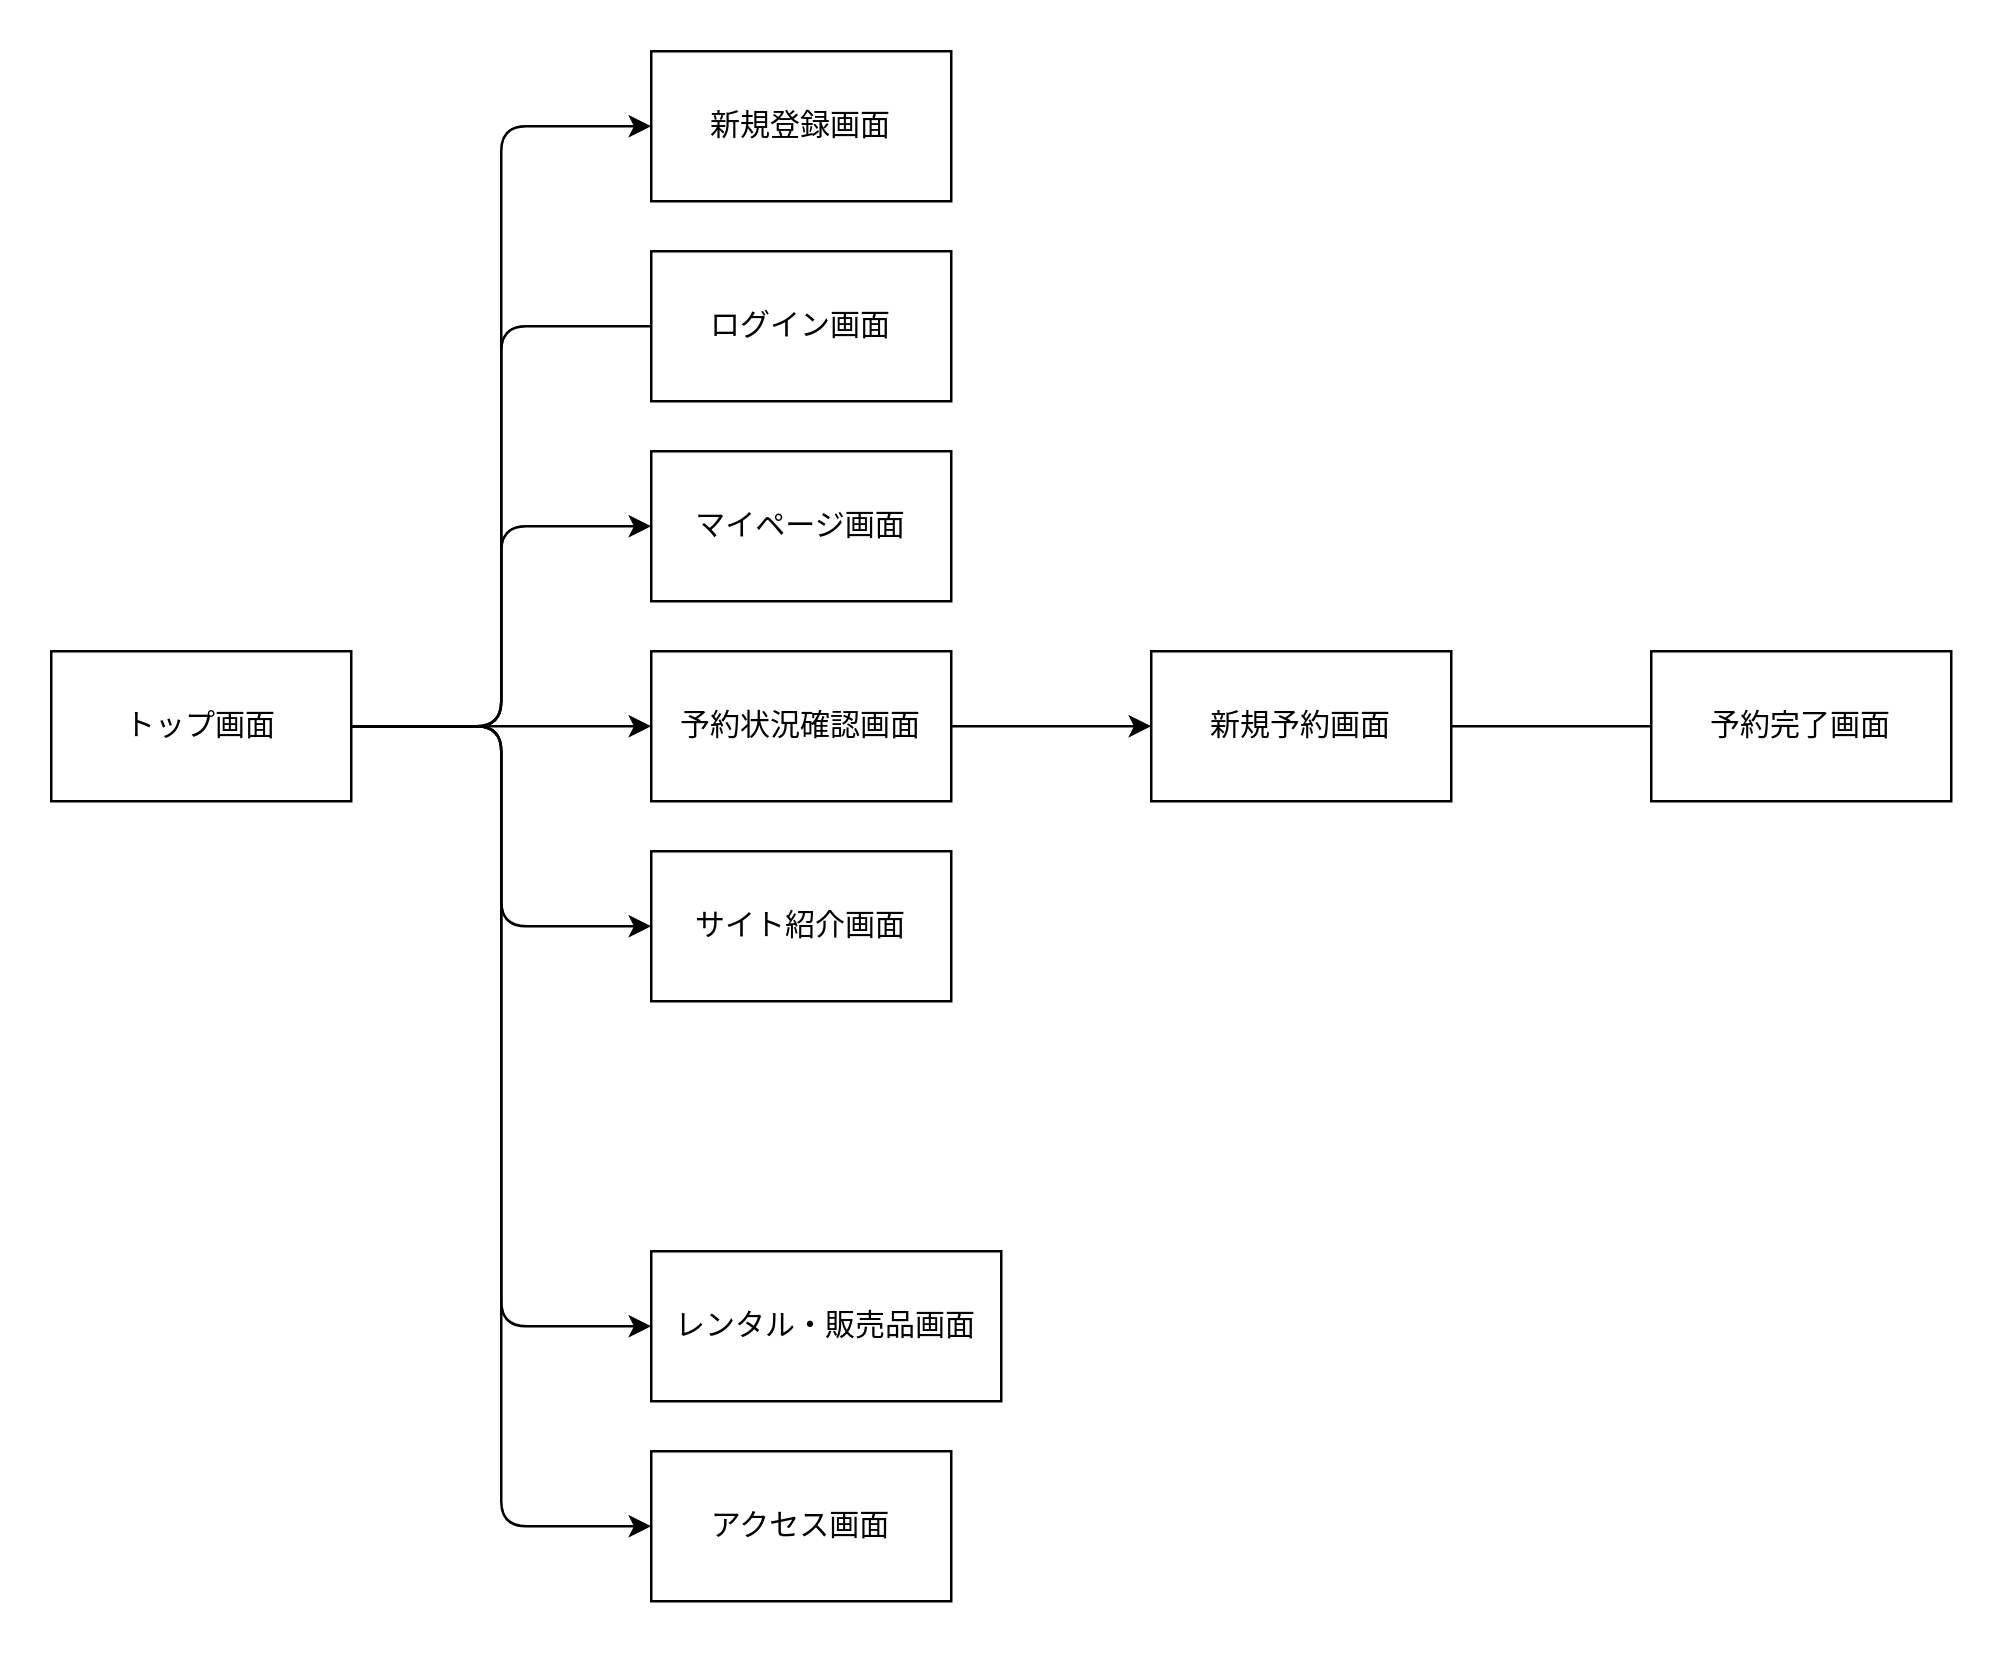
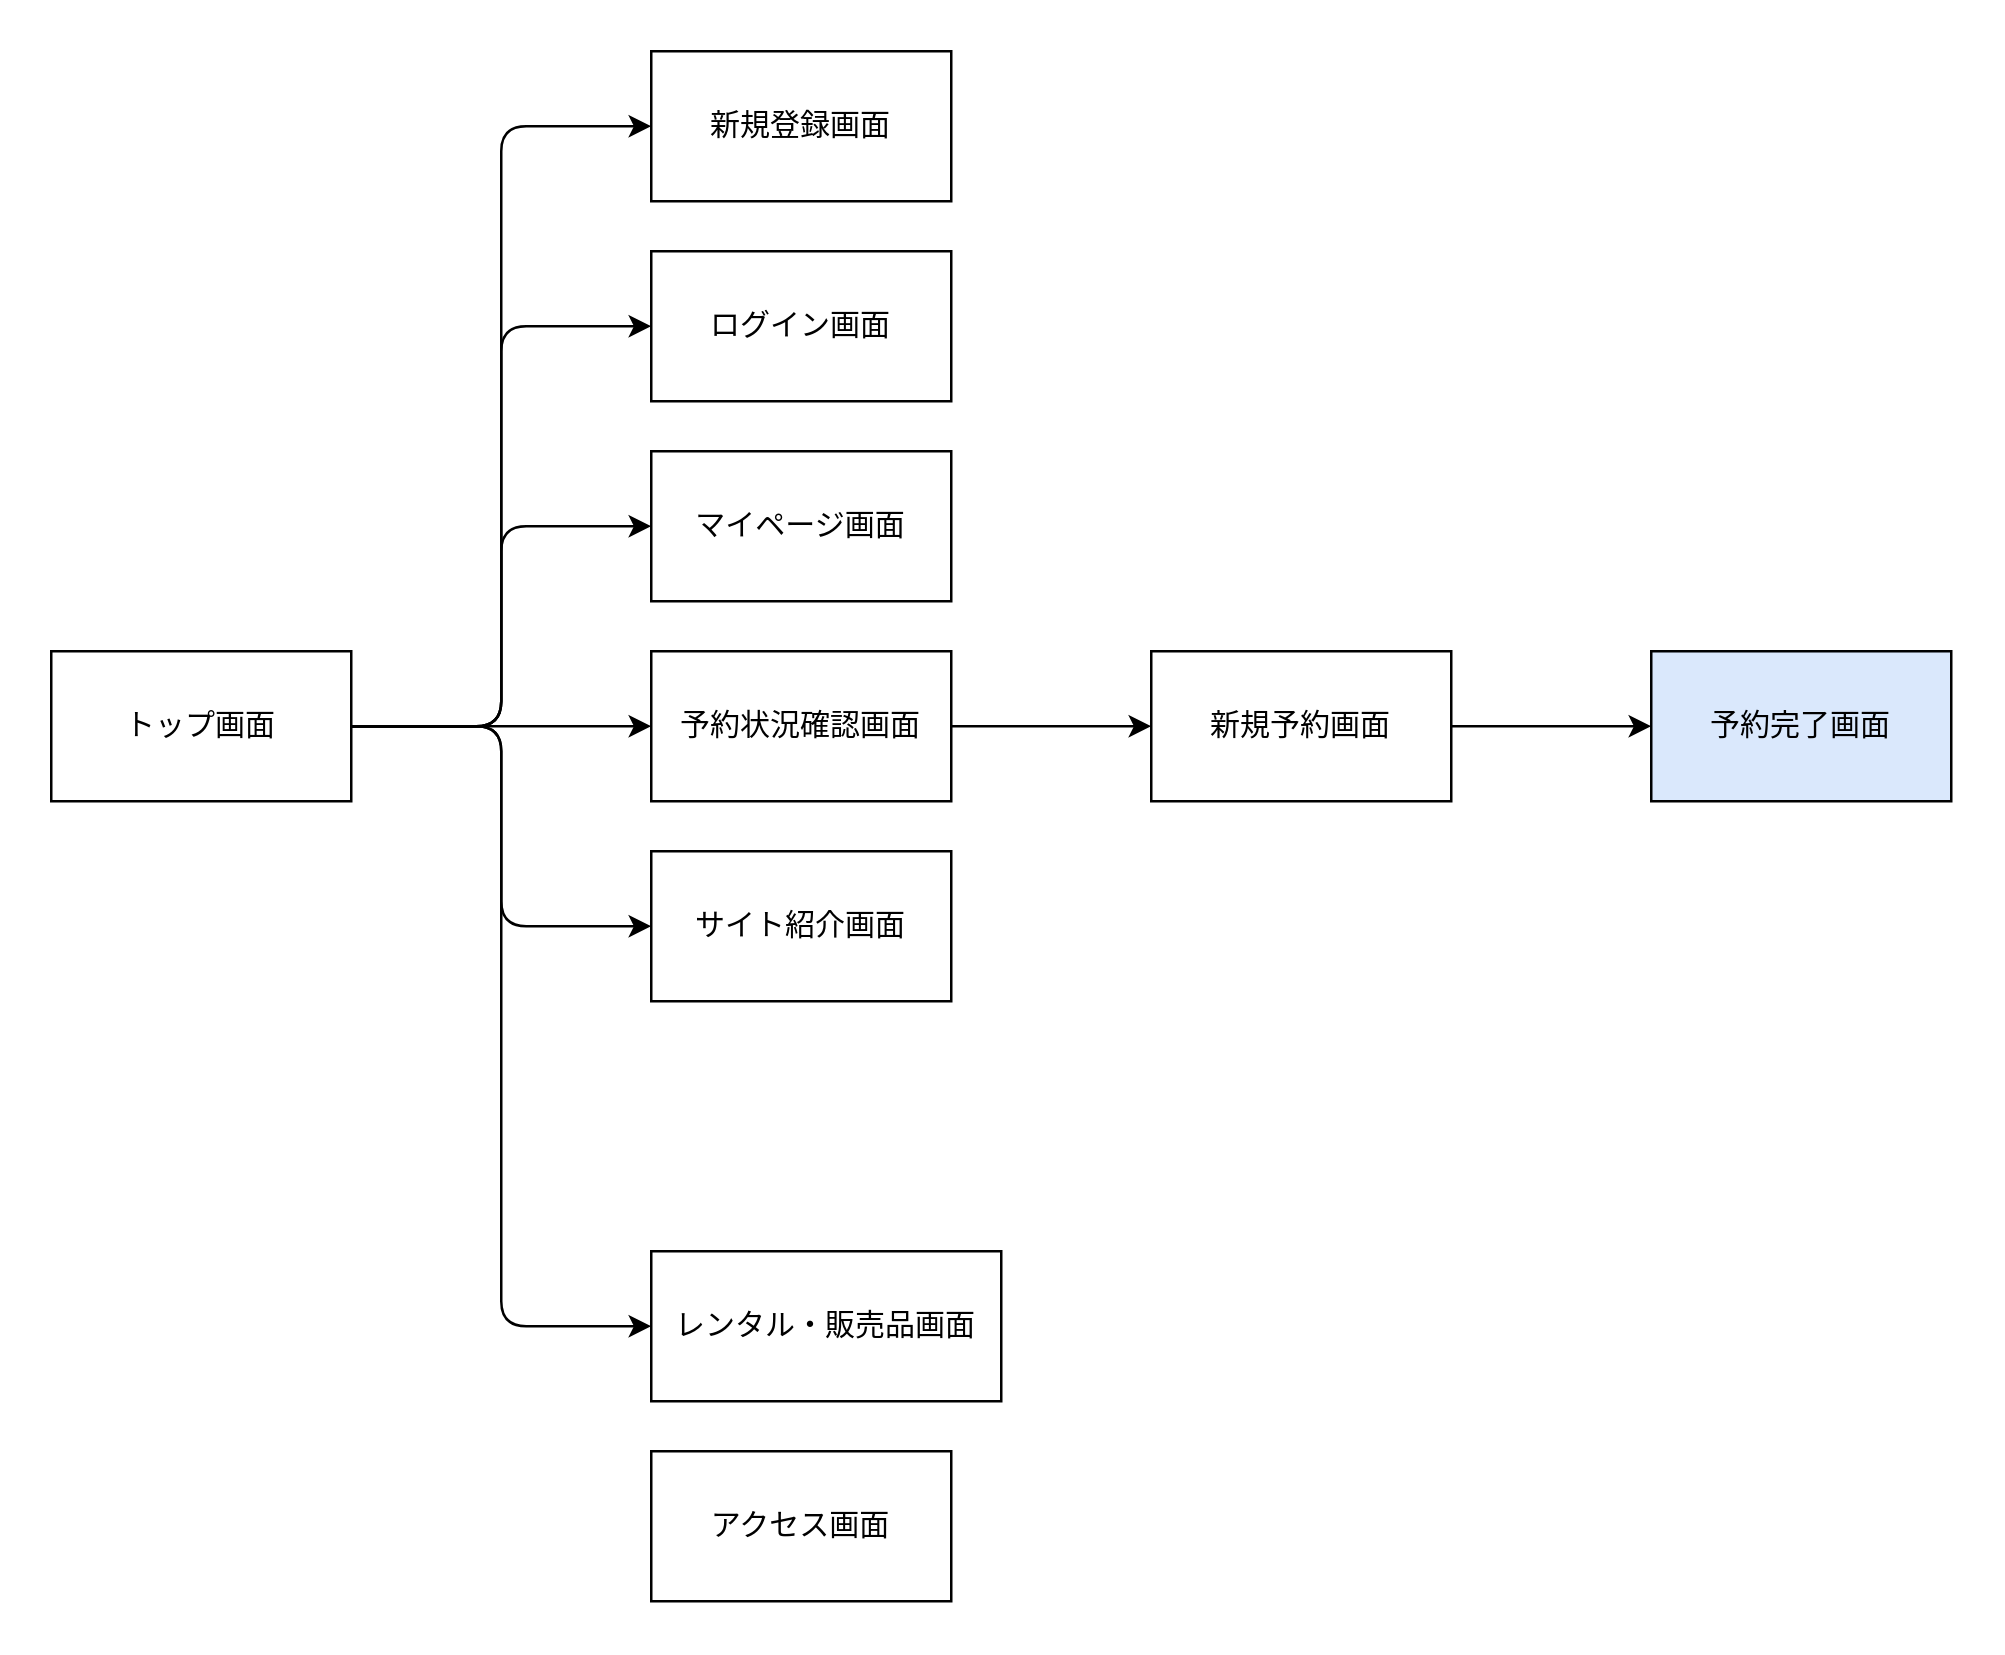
(640, 326) -> (633, 326)
(1640, 726) -> (1633, 726)
(1801, 726) -> (1801, 726)
(501, 1479) -> none
